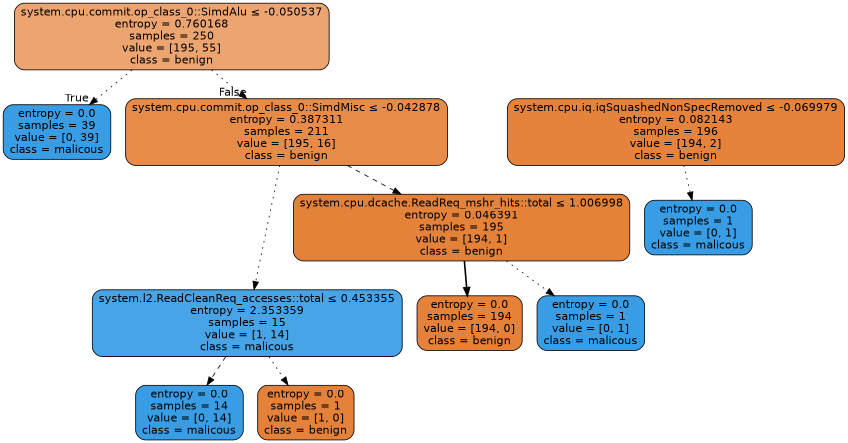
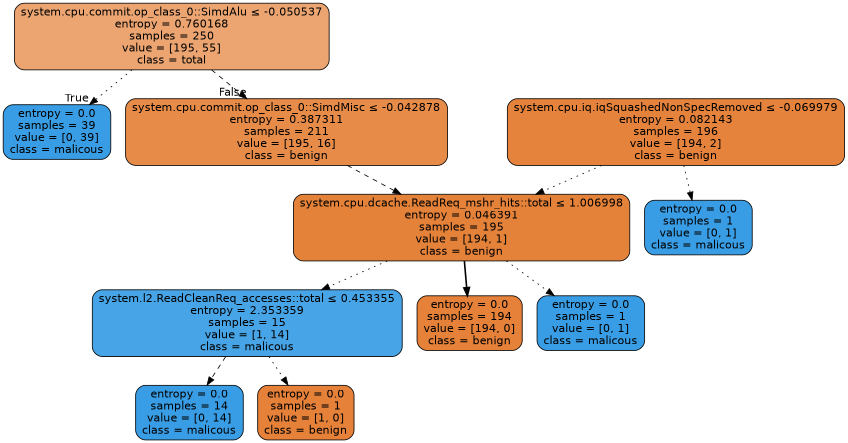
(172, 60) -> (172, 60)
(226, 82) -> (226, 82)
none -> (572, 178)
(268, 223) -> (358, 274)
